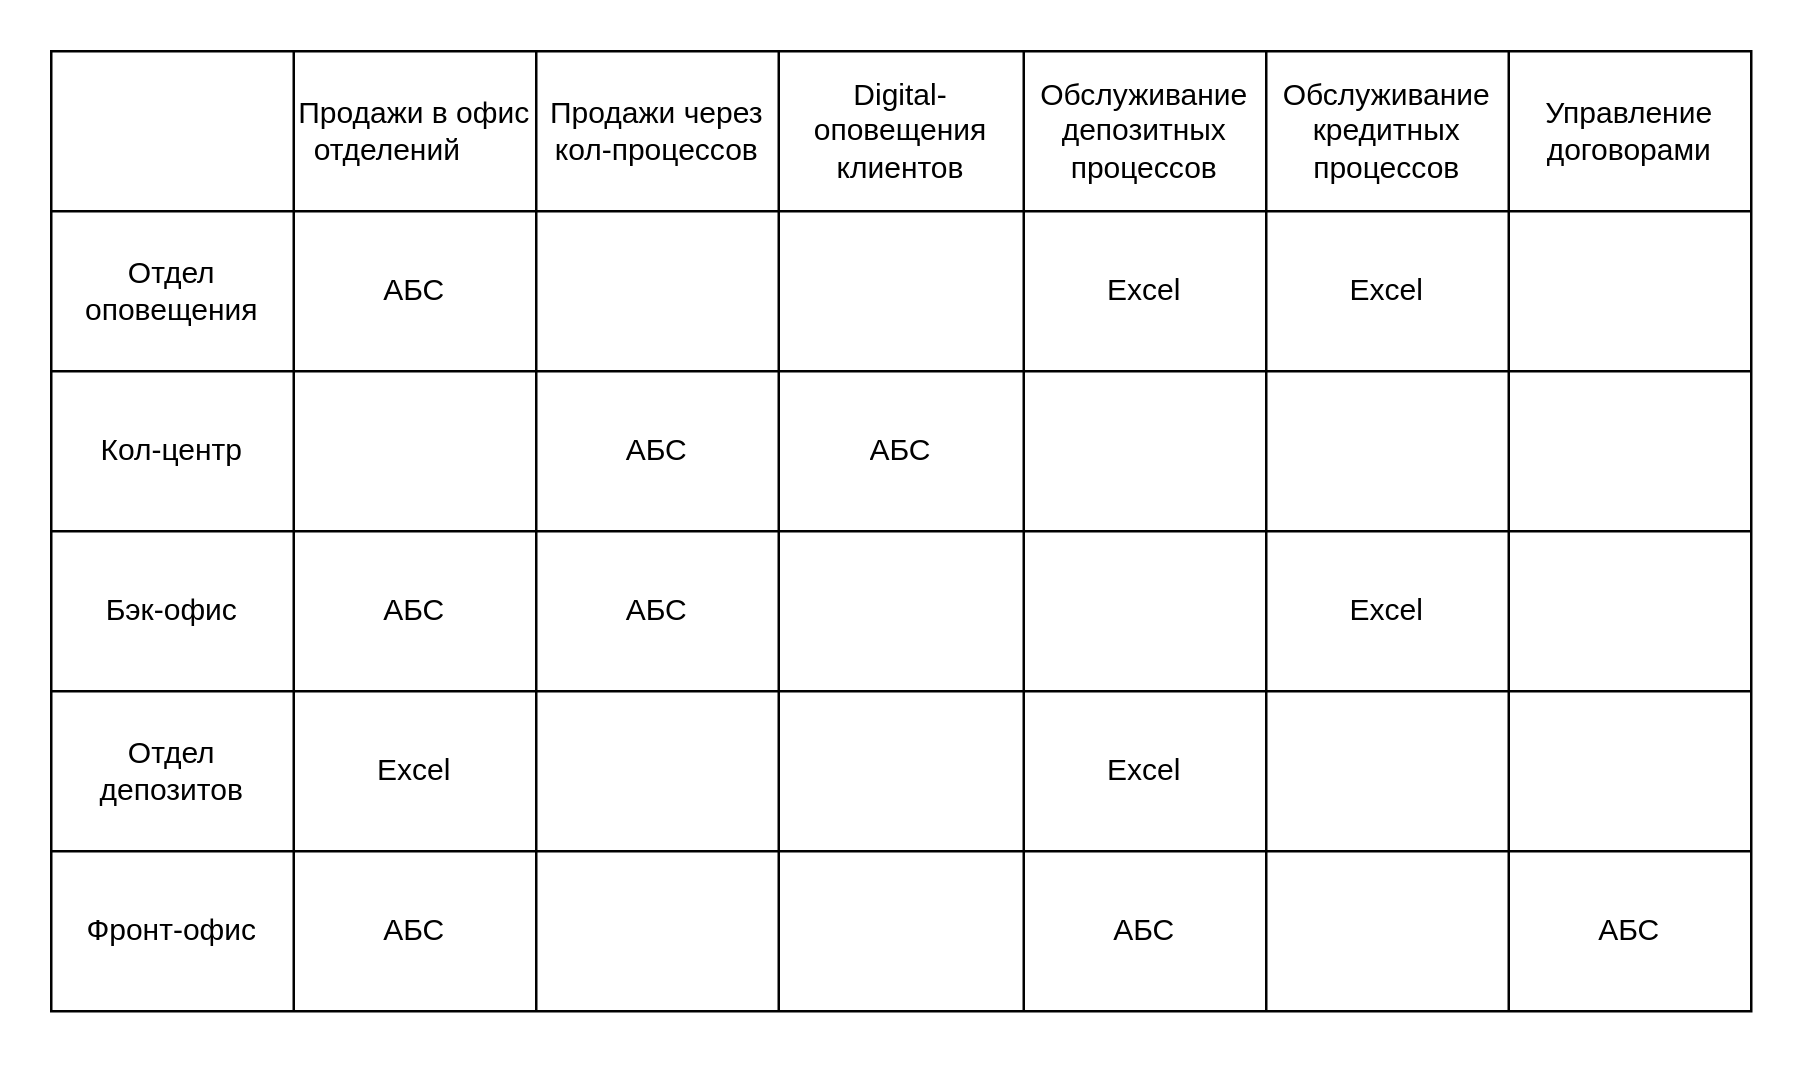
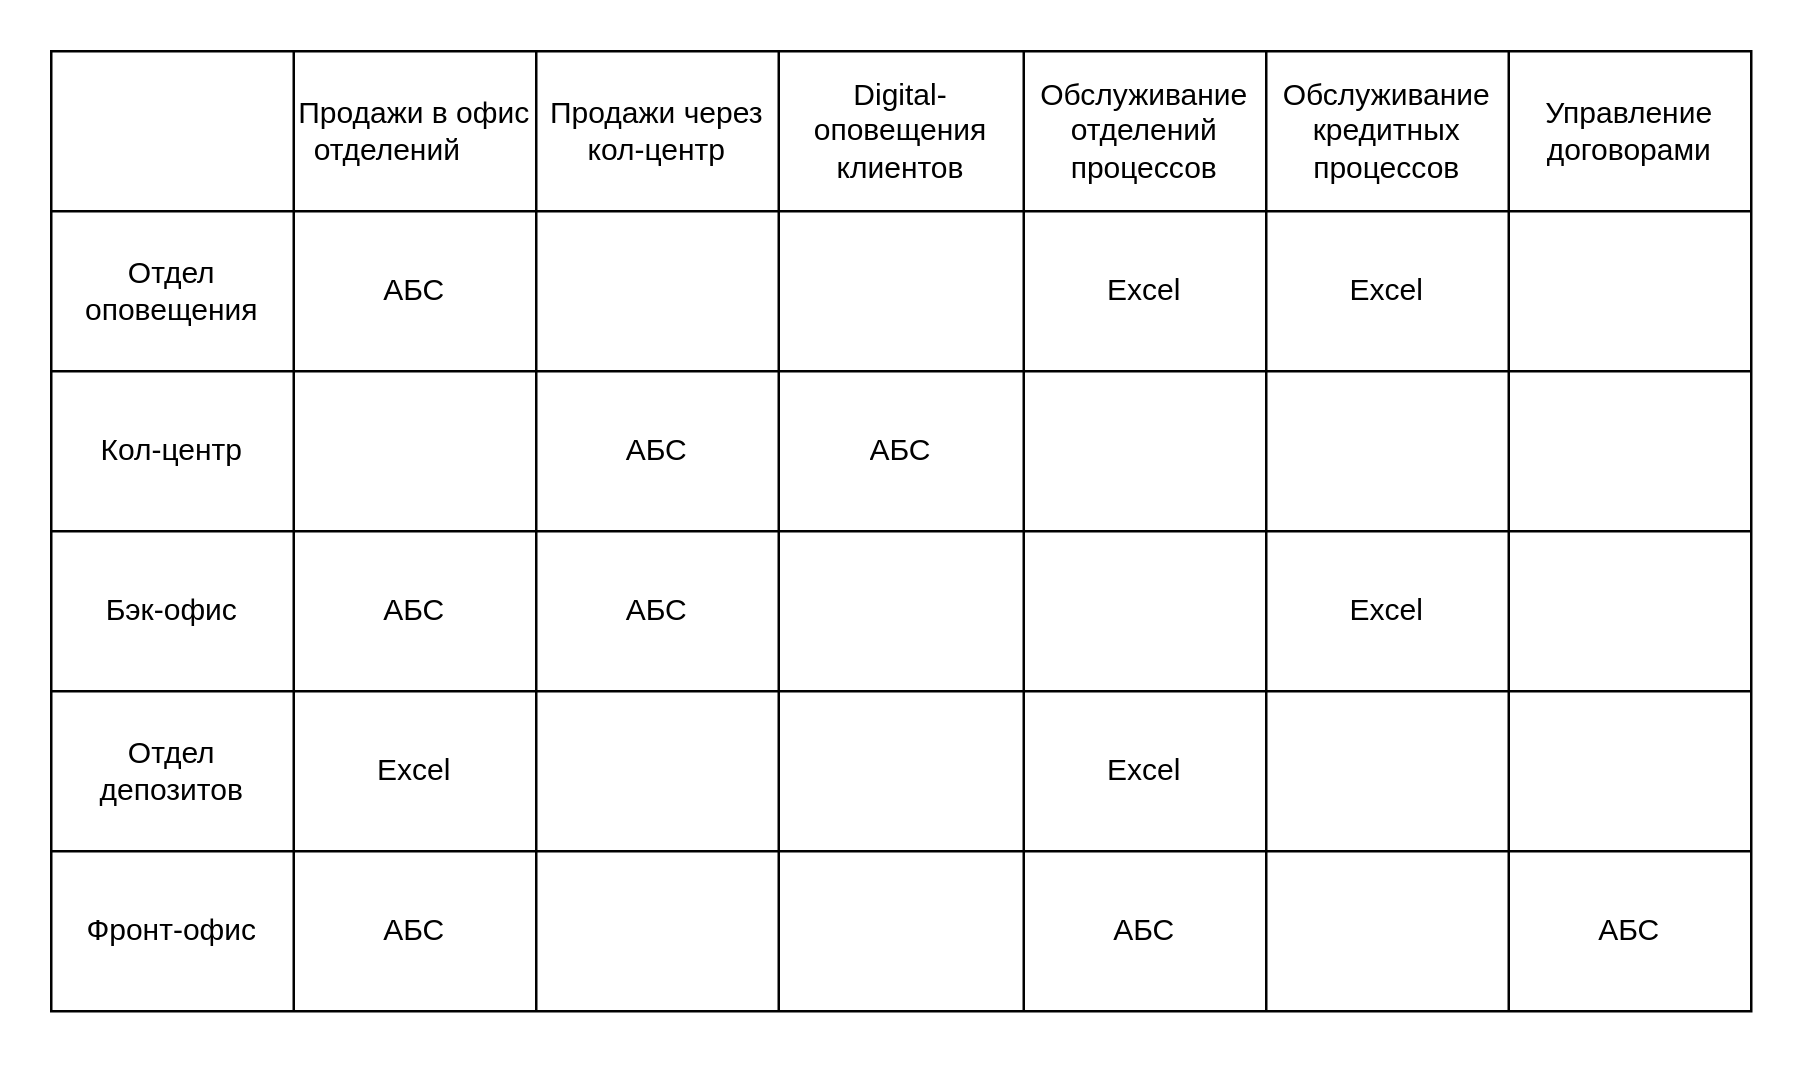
(658, 131) -> (658, 131)
(1145, 131) -> (1145, 131)
